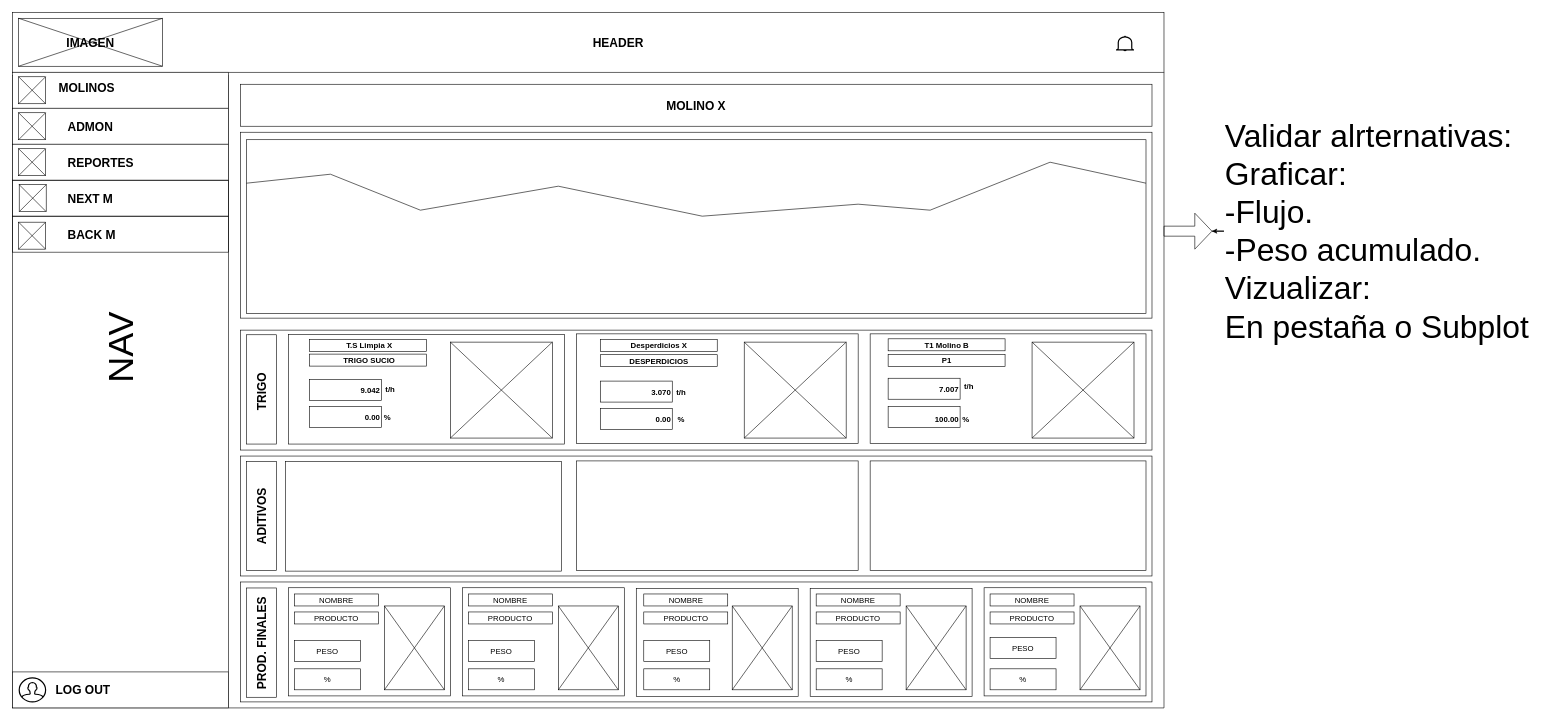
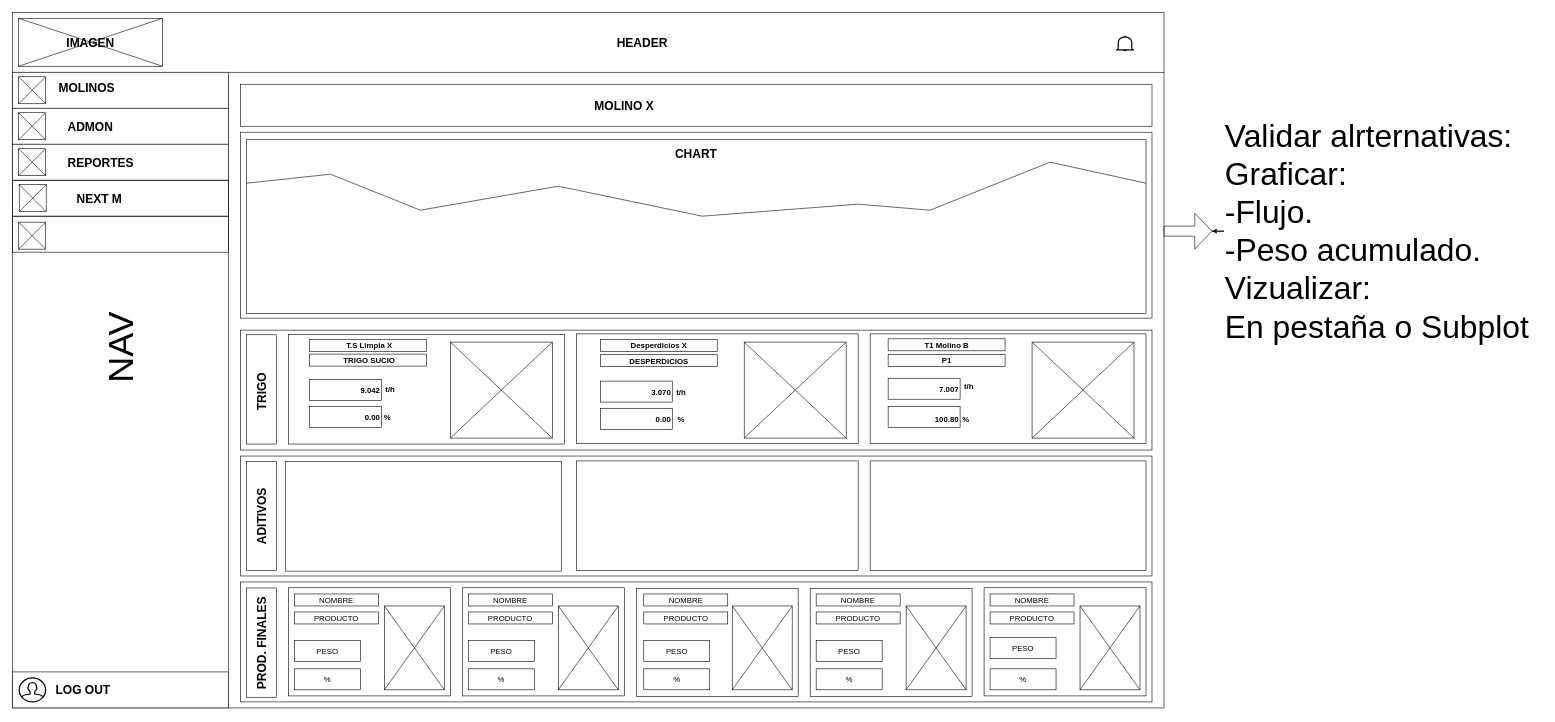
(618, 42) -> (642, 42)
(696, 105) -> (624, 105)
none -> (696, 153)
(111, 198) -> (120, 198)
(111, 234) -> none
(947, 419) -> (947, 419)
